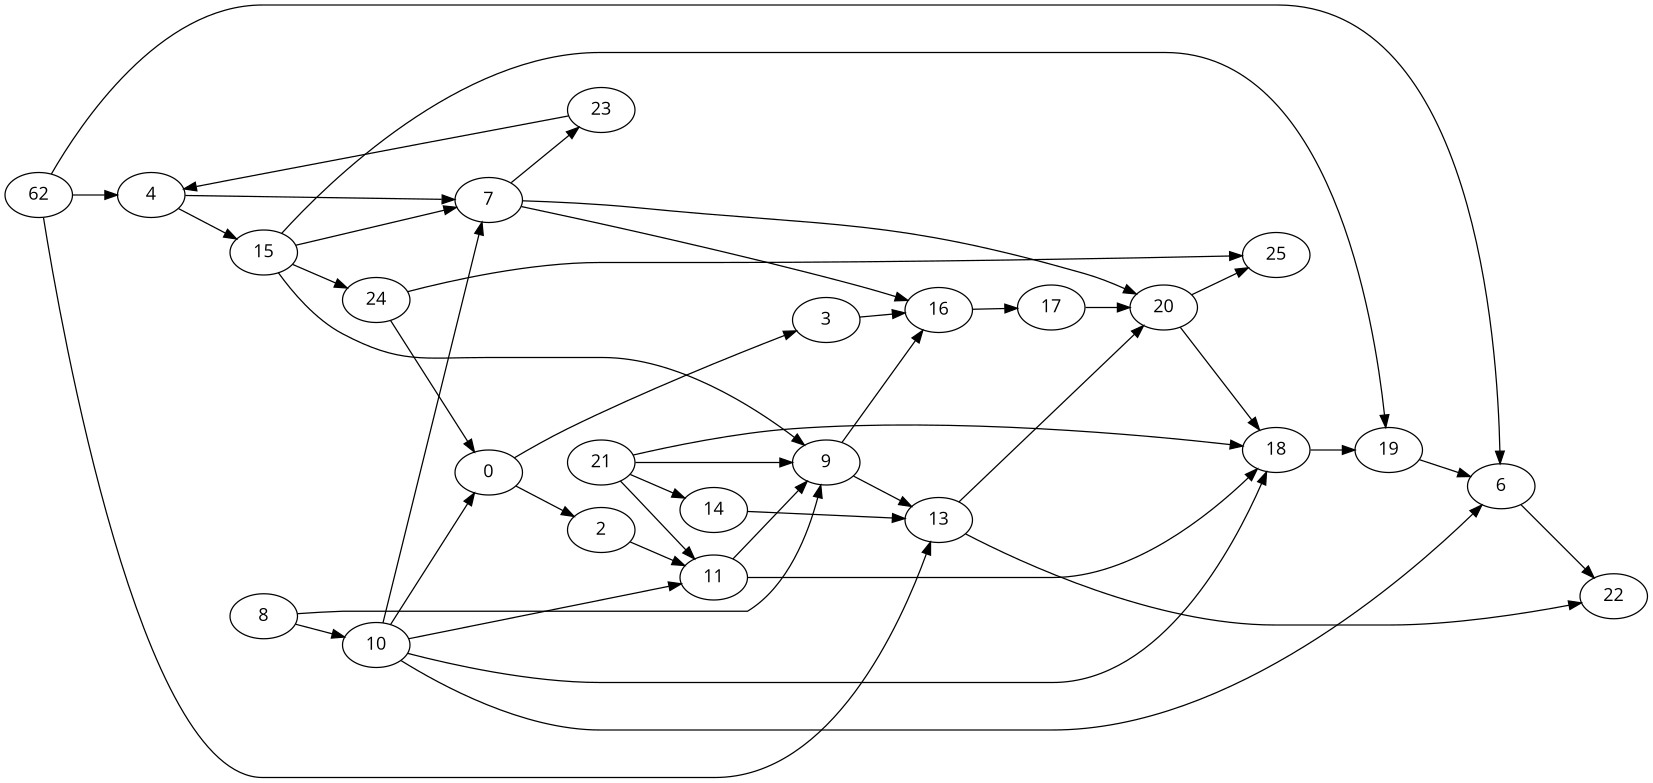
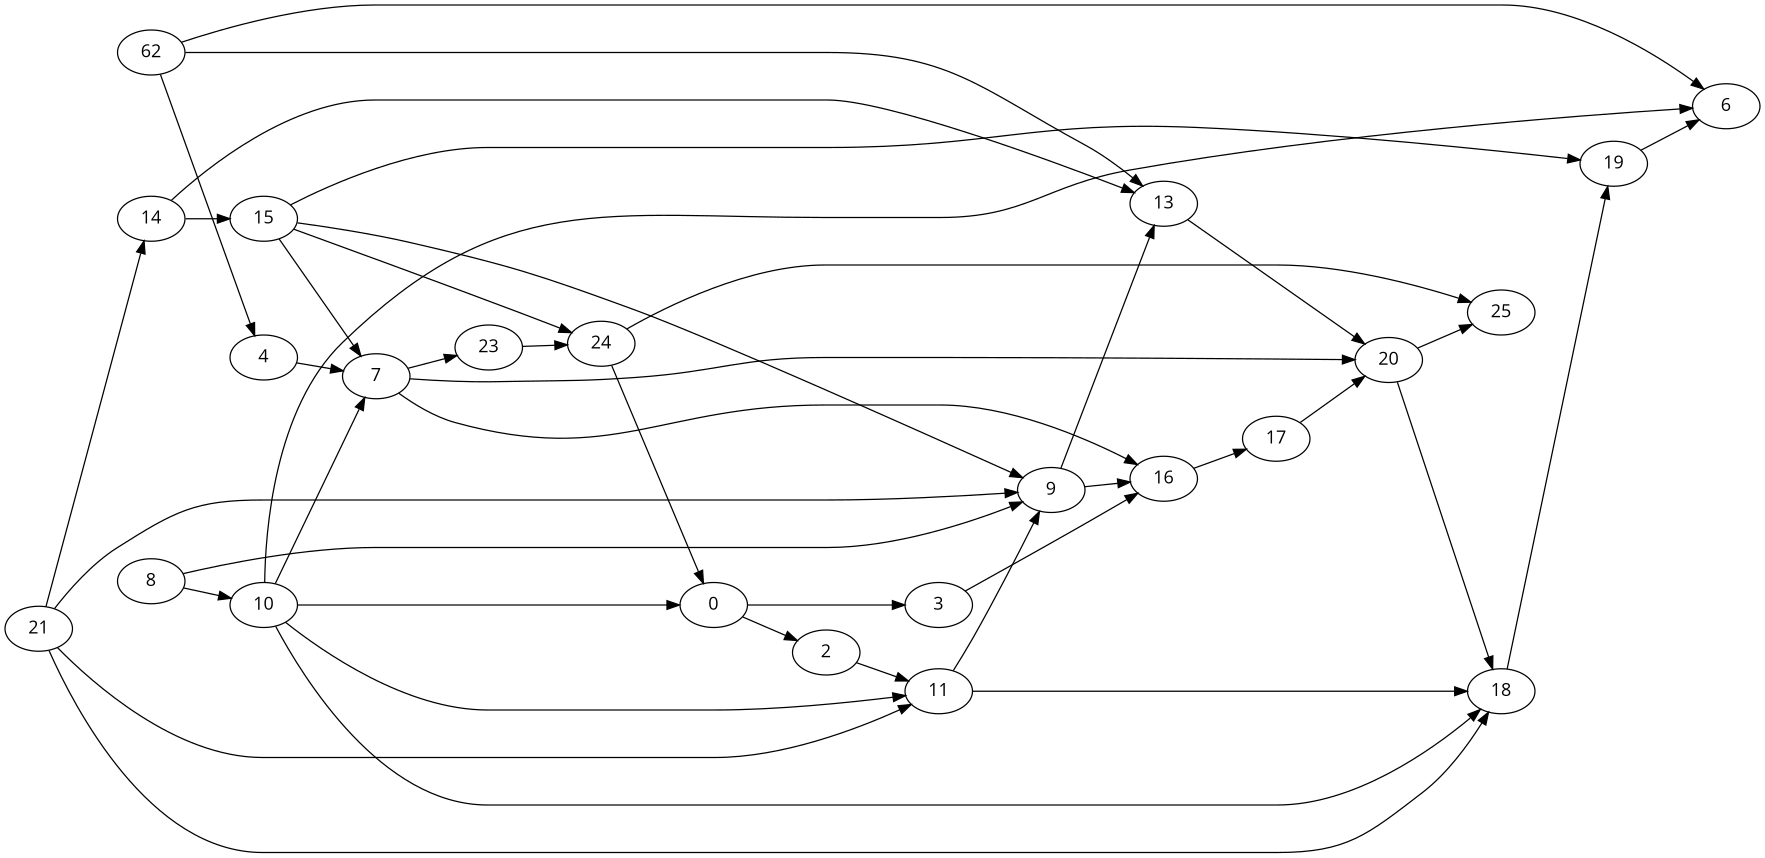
(382, 151) -> (539, 346)
(202, 221) -> (201, 219)
(1614, 596) -> none
